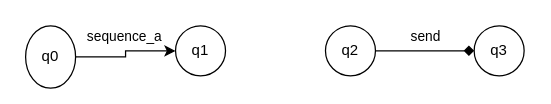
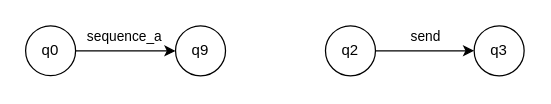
(201, 51) -> (201, 51)
(463, 51) -> (464, 51)
(51, 57) -> (51, 51)
